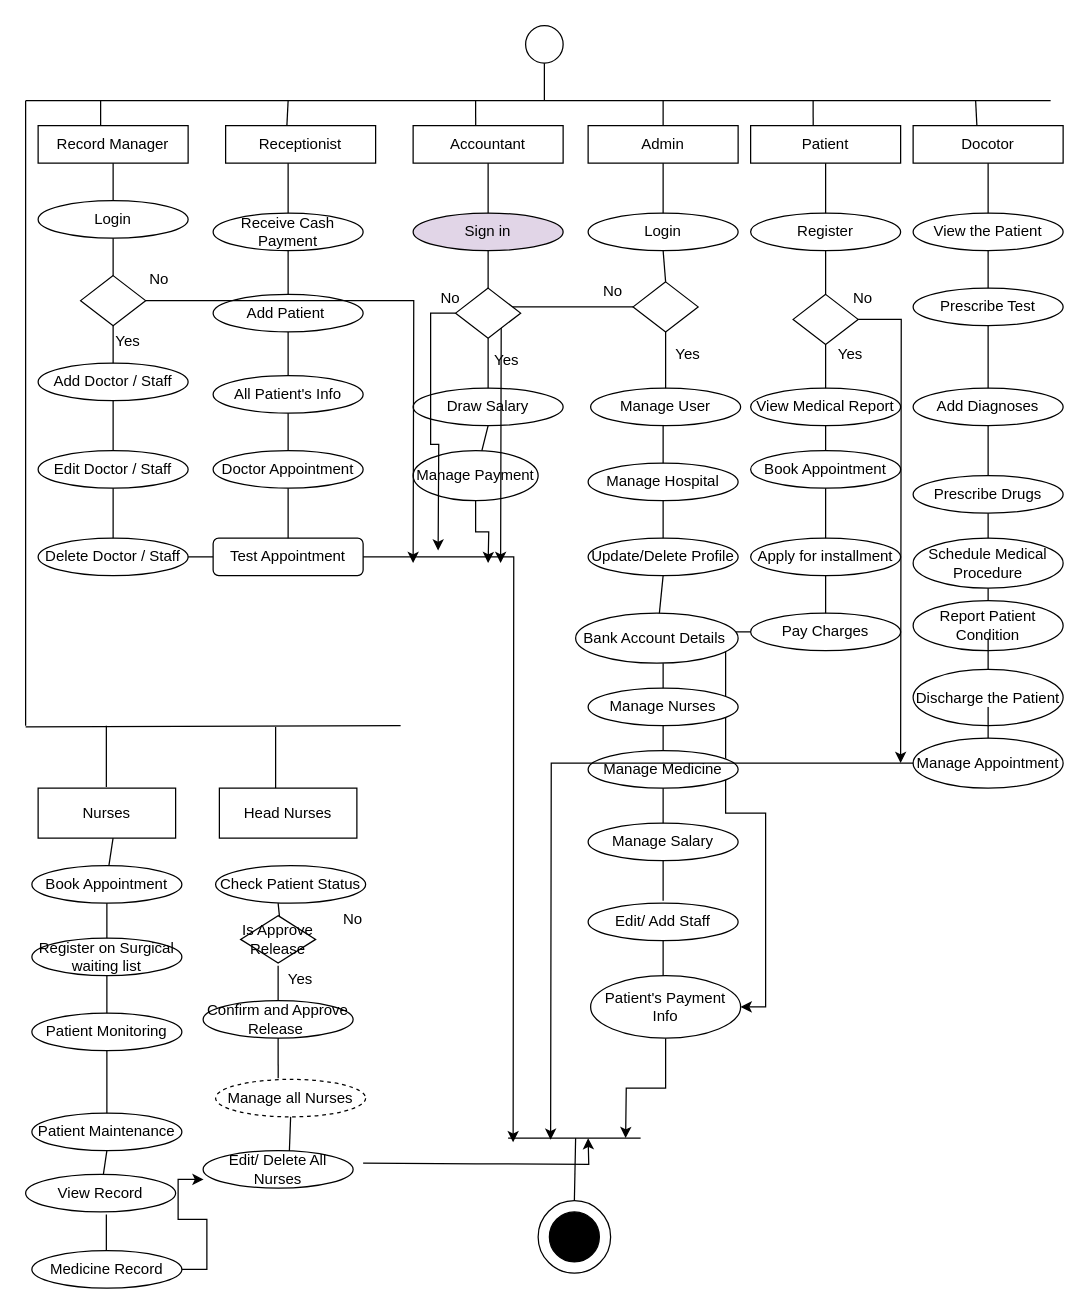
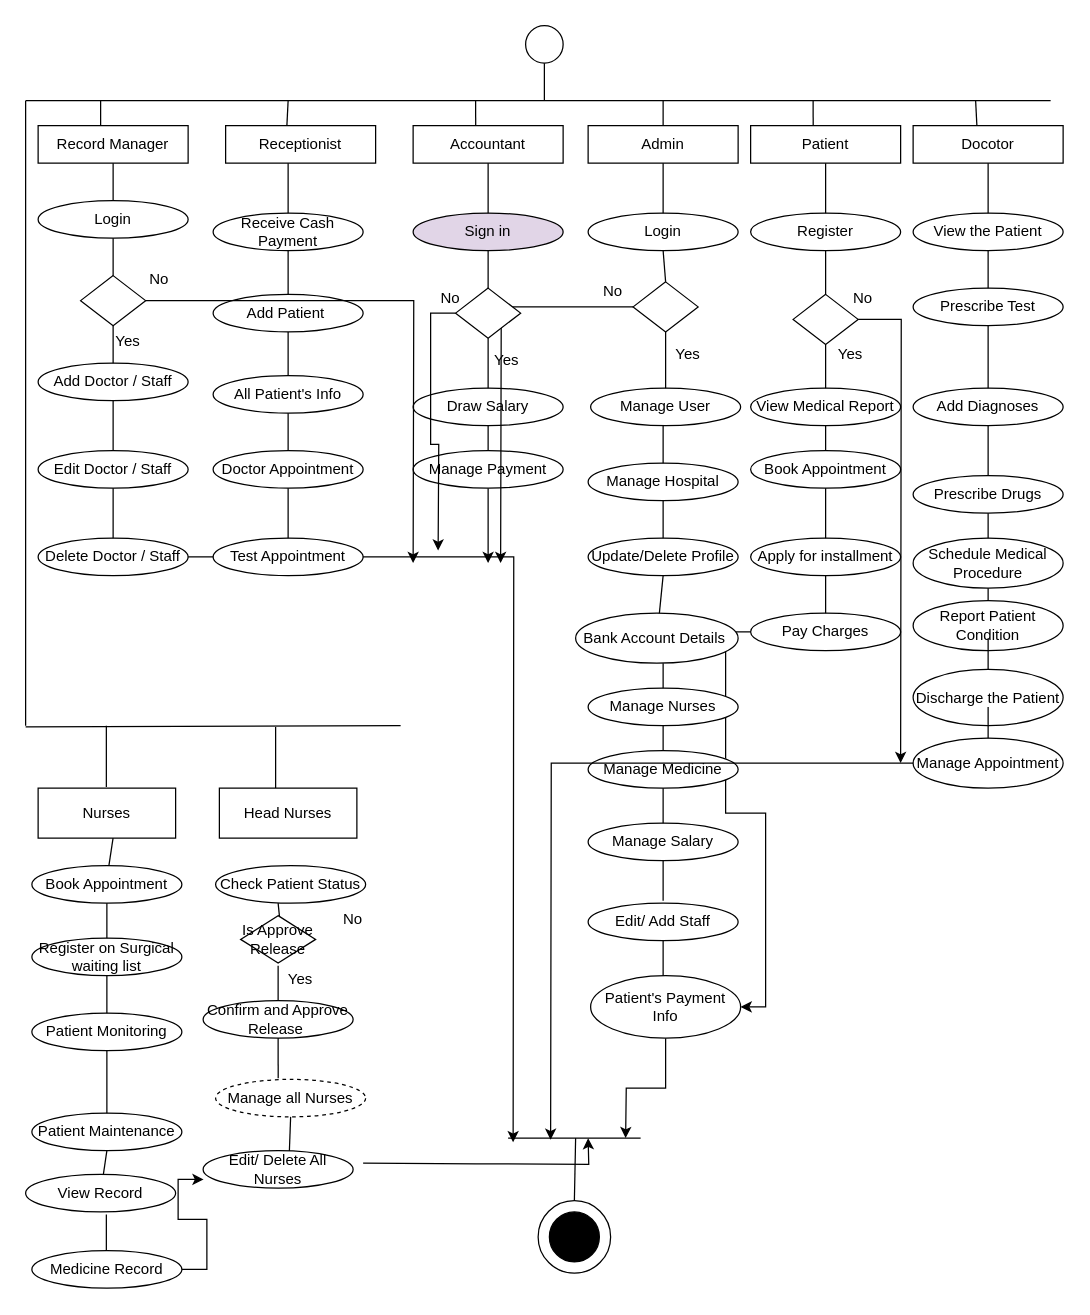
(476, 476) -> (488, 469)
(288, 557) -> (288, 557)
